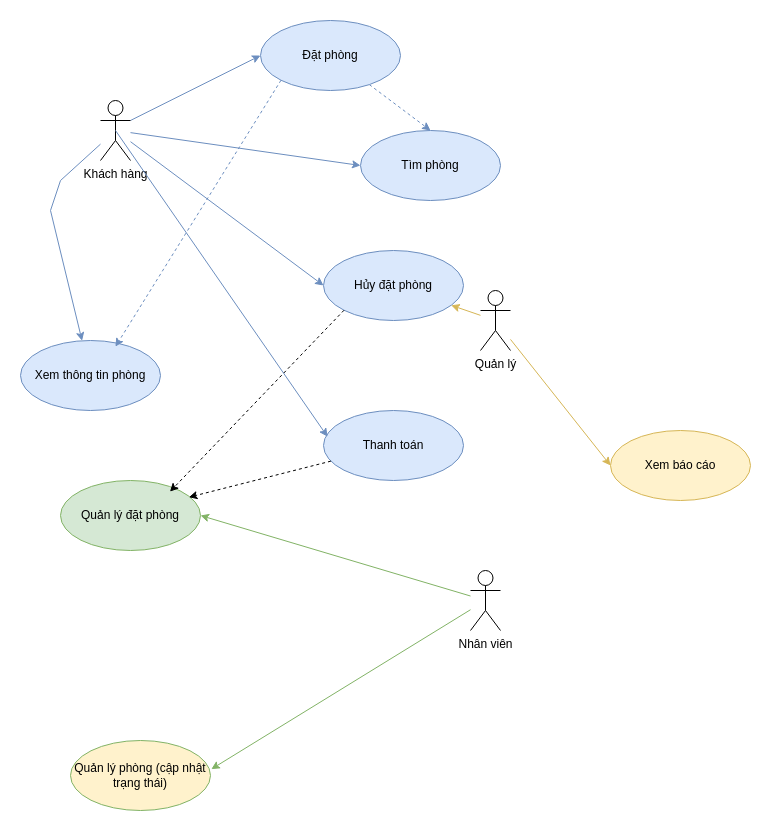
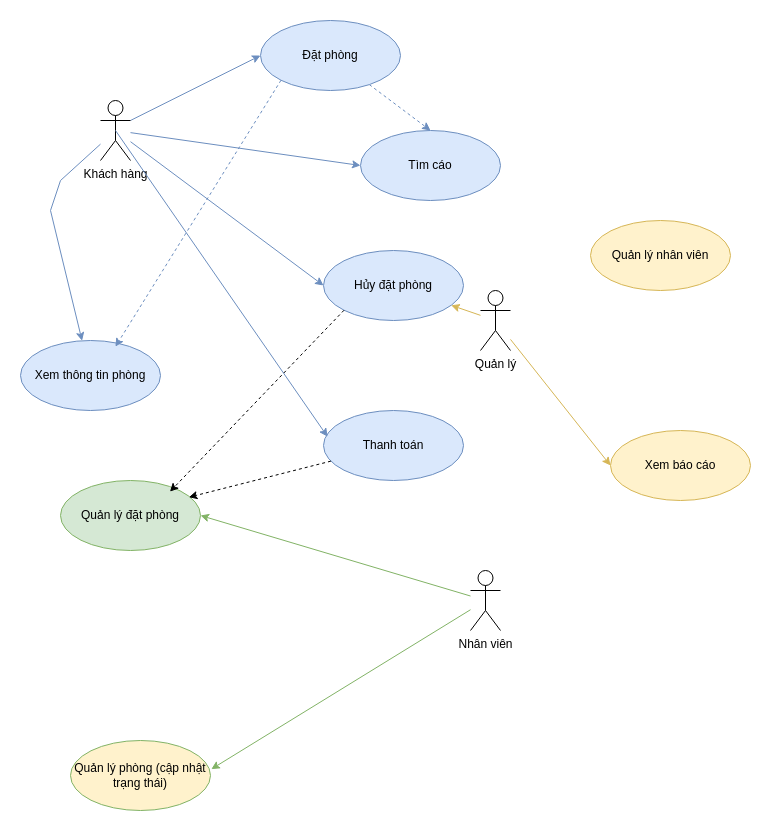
(431, 166) -> (431, 166)
none -> (661, 256)
